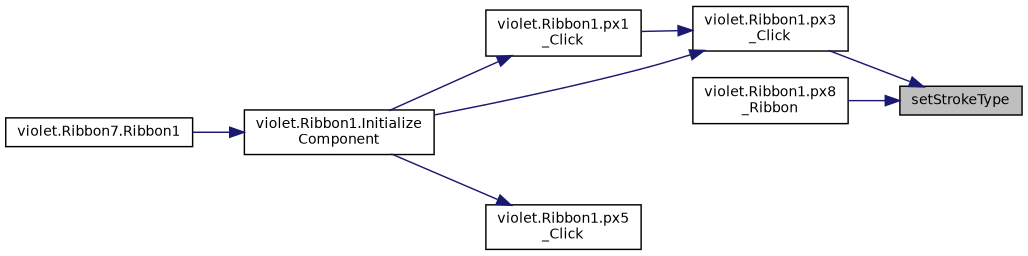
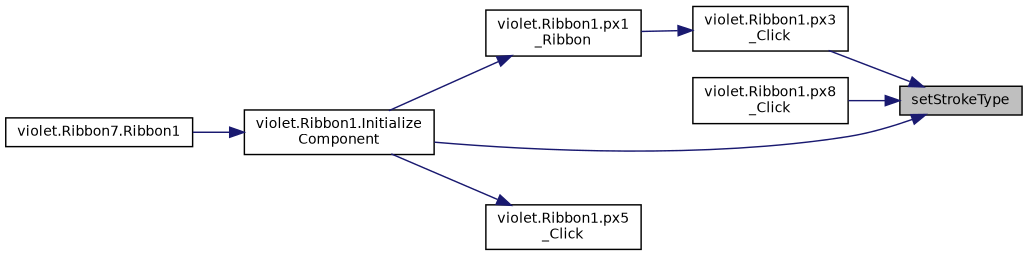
(564, 33) -> (564, 33)
(563, 88) -> (675, 151)
(770, 101) -> (770, 101)
